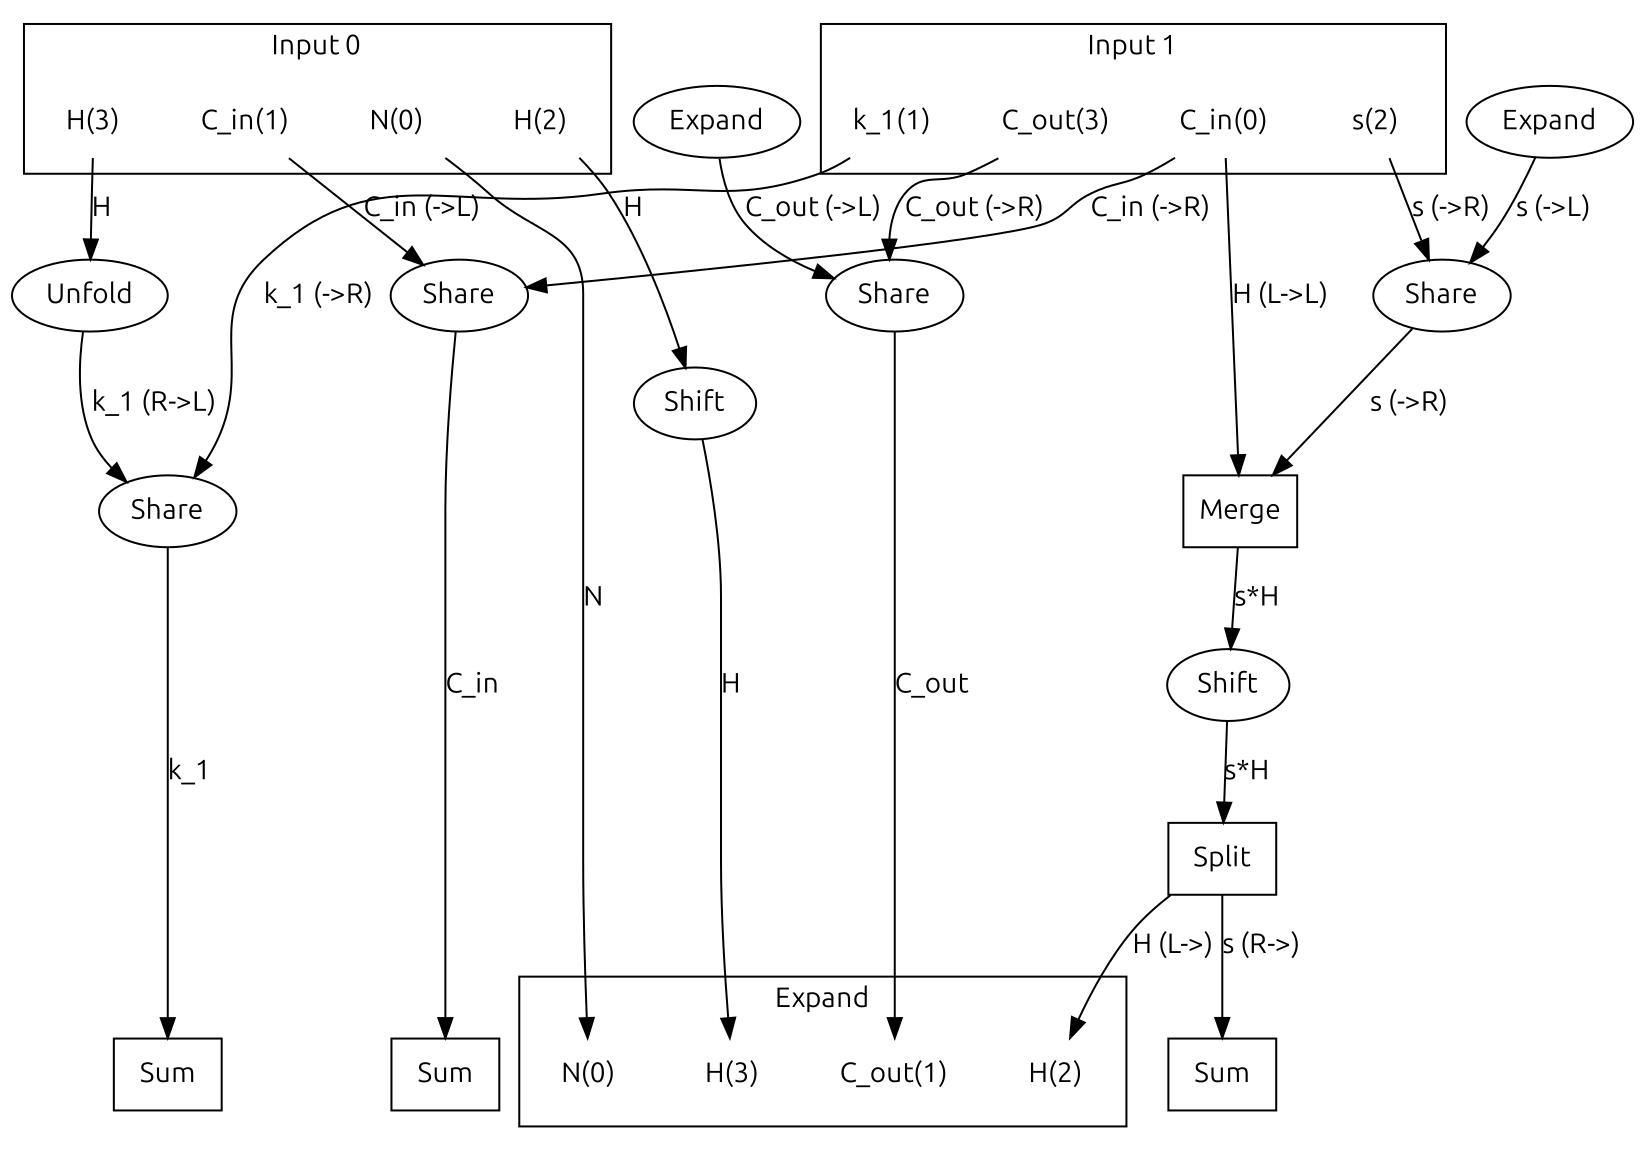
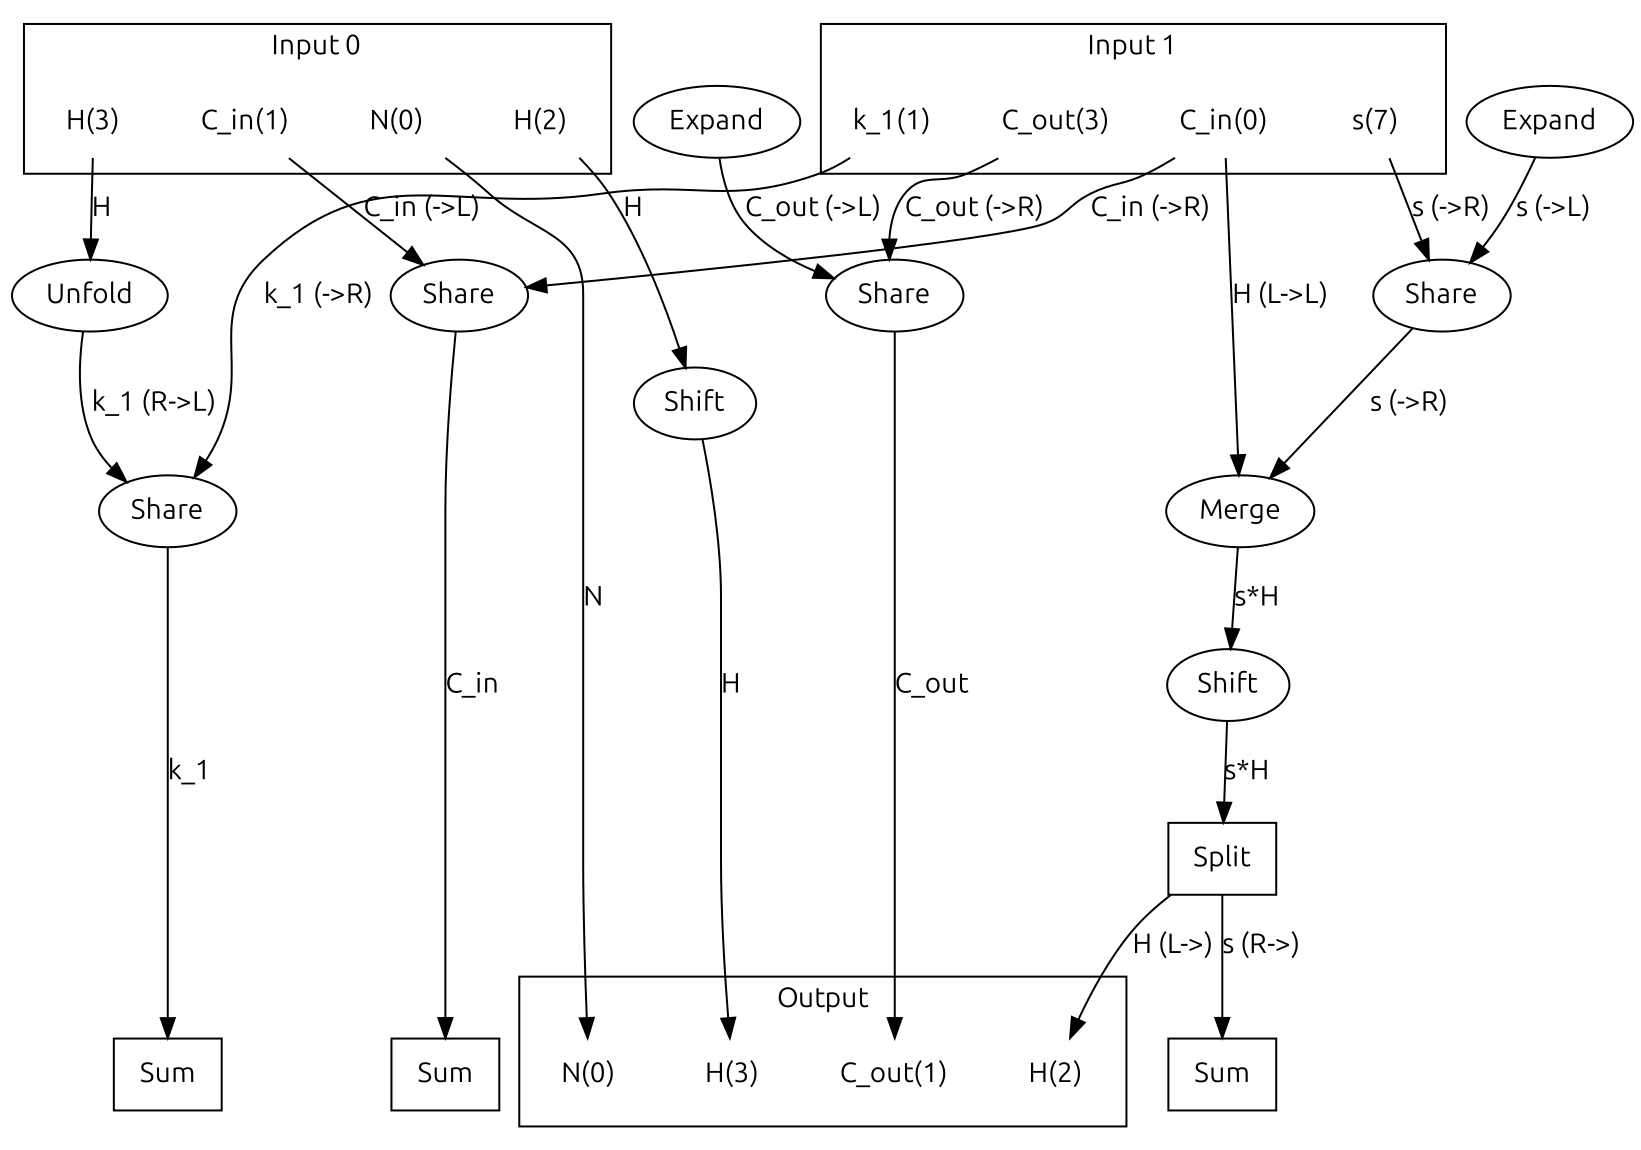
(1376, 122) -> (1376, 122)
(1240, 511) -> (1240, 511)
(823, 1000) -> (823, 1000)
